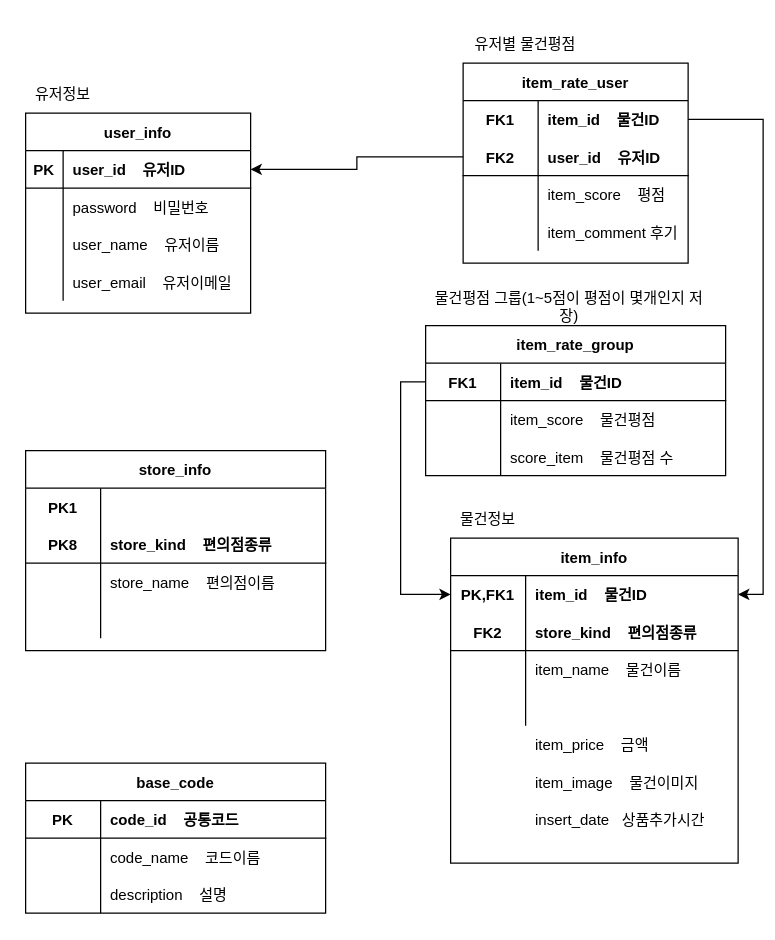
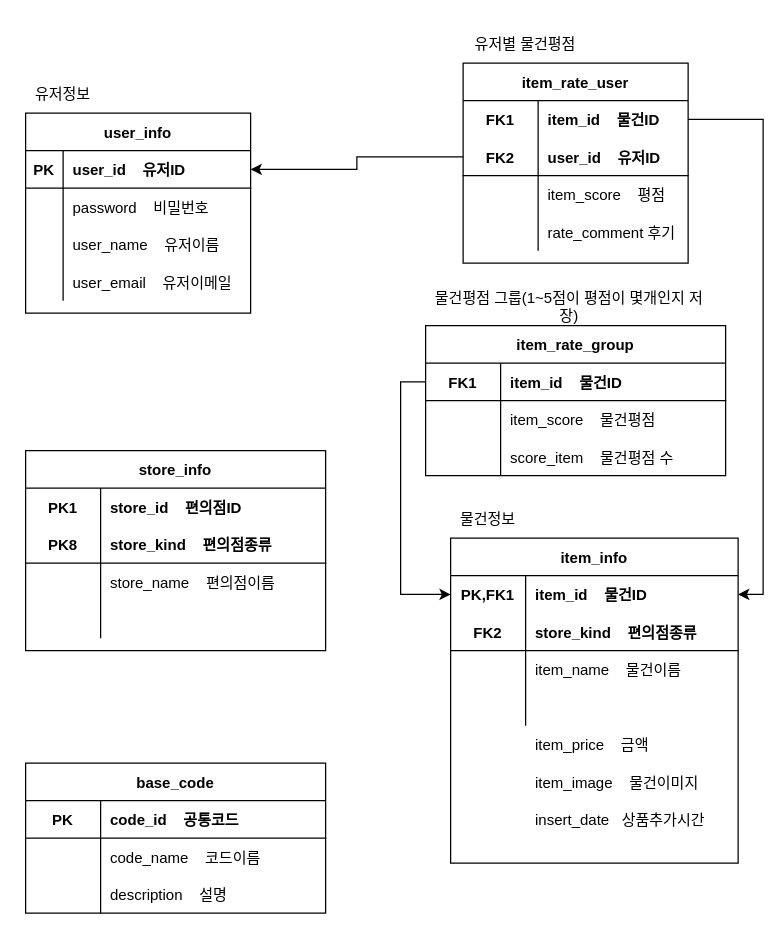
(613, 233) -> (615, 233)
none -> (213, 507)
